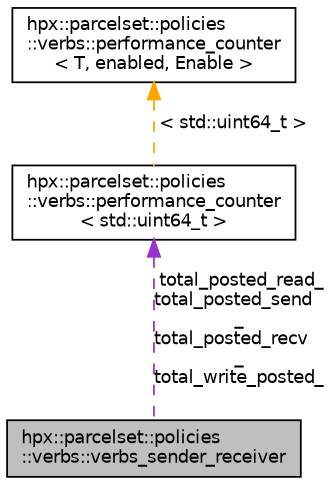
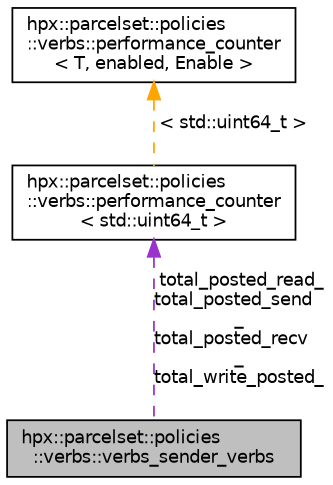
(154, 449) -> (154, 449)
